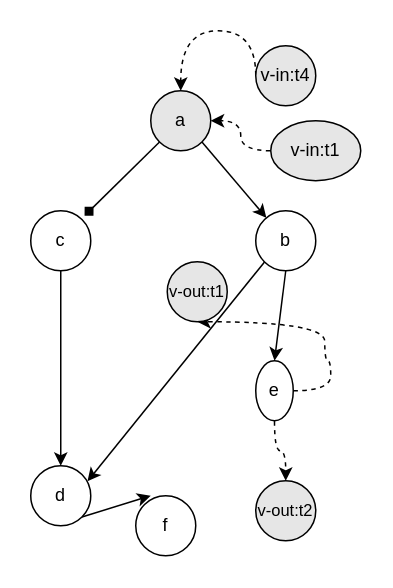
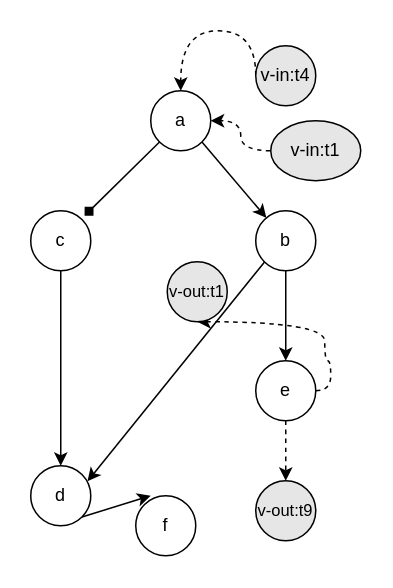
(181, 121) -> (181, 121)
(275, 391) -> (286, 391)
(286, 511) -> (286, 511)
